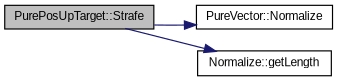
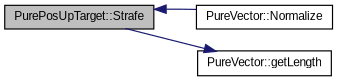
(169, 25) -> (181, 9)
(264, 63) -> (264, 63)
